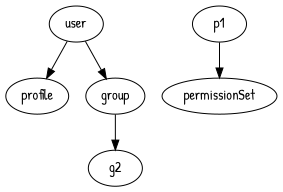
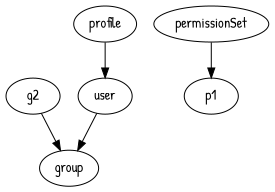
(59, 55) -> (105, 55)
(220, 55) -> (211, 55)
(115, 127) -> (49, 127)
